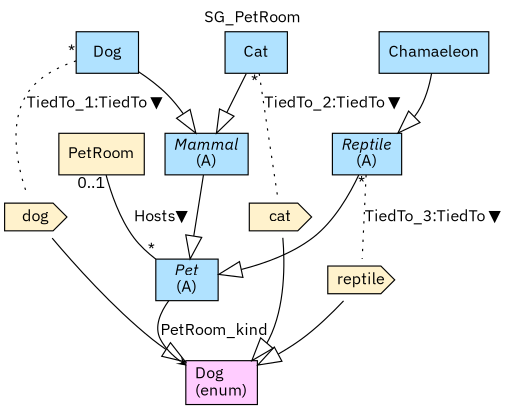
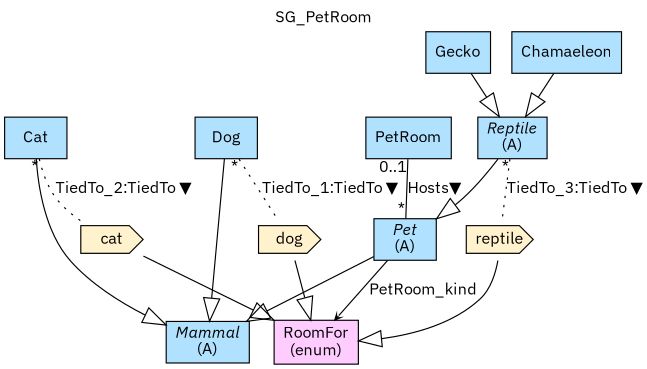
none -> (458, 53)
(102, 154) -> (409, 138)
(199, 206) -> (320, 284)
(222, 383) -> (316, 342)
